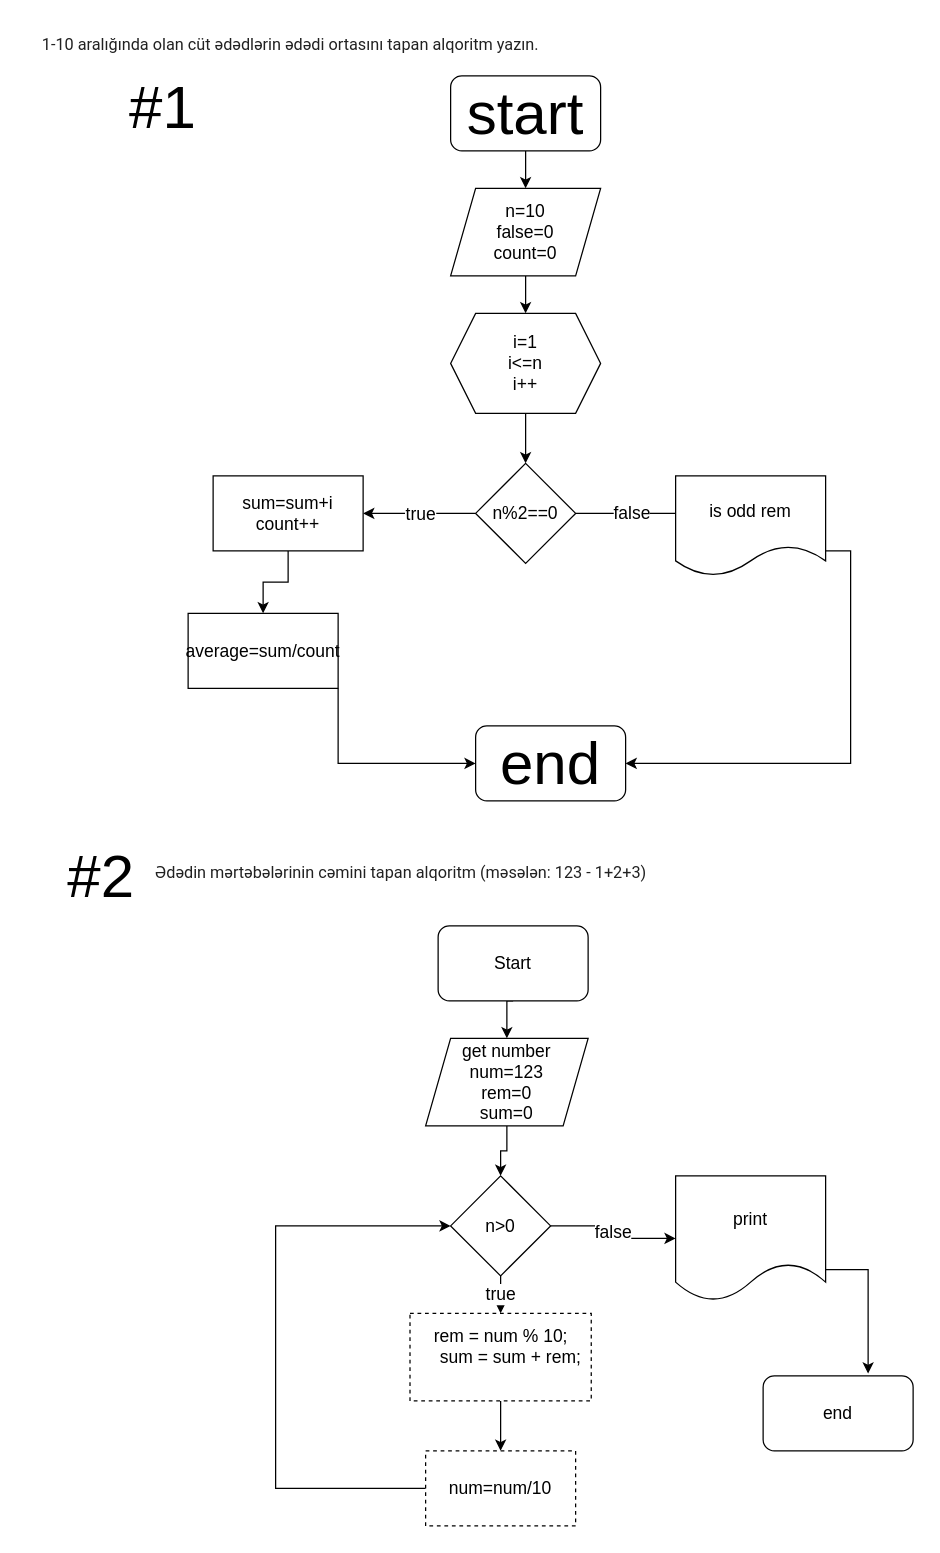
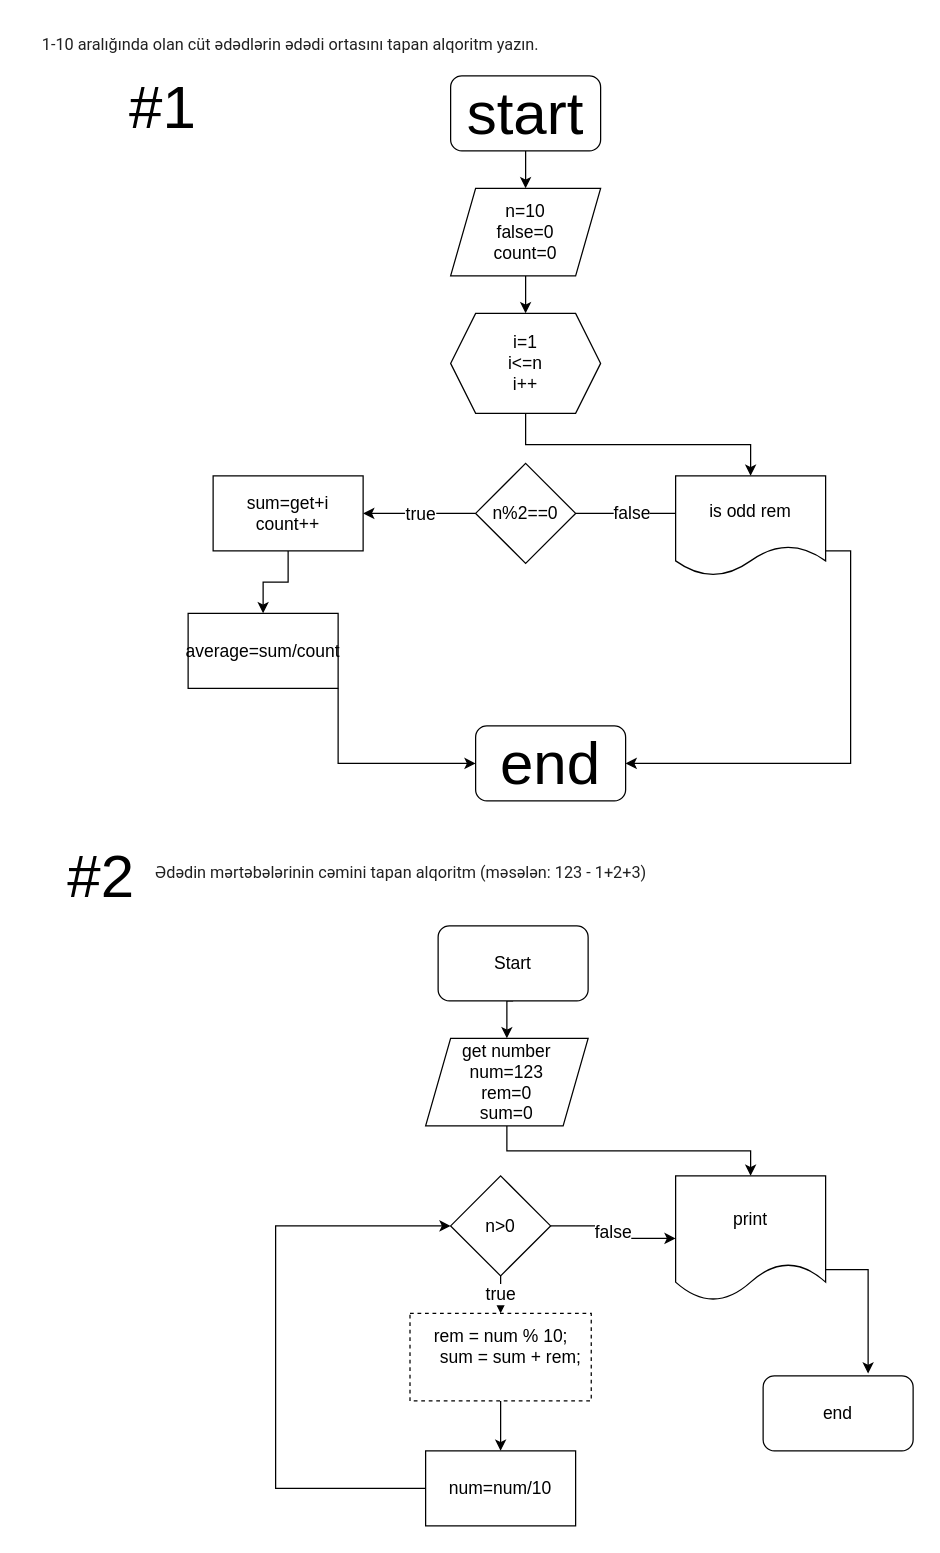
(526, 448) -> (649, 444)
(288, 513) -> (288, 513)
(501, 1155) -> (635, 1151)
(501, 1488) -> (501, 1488)
